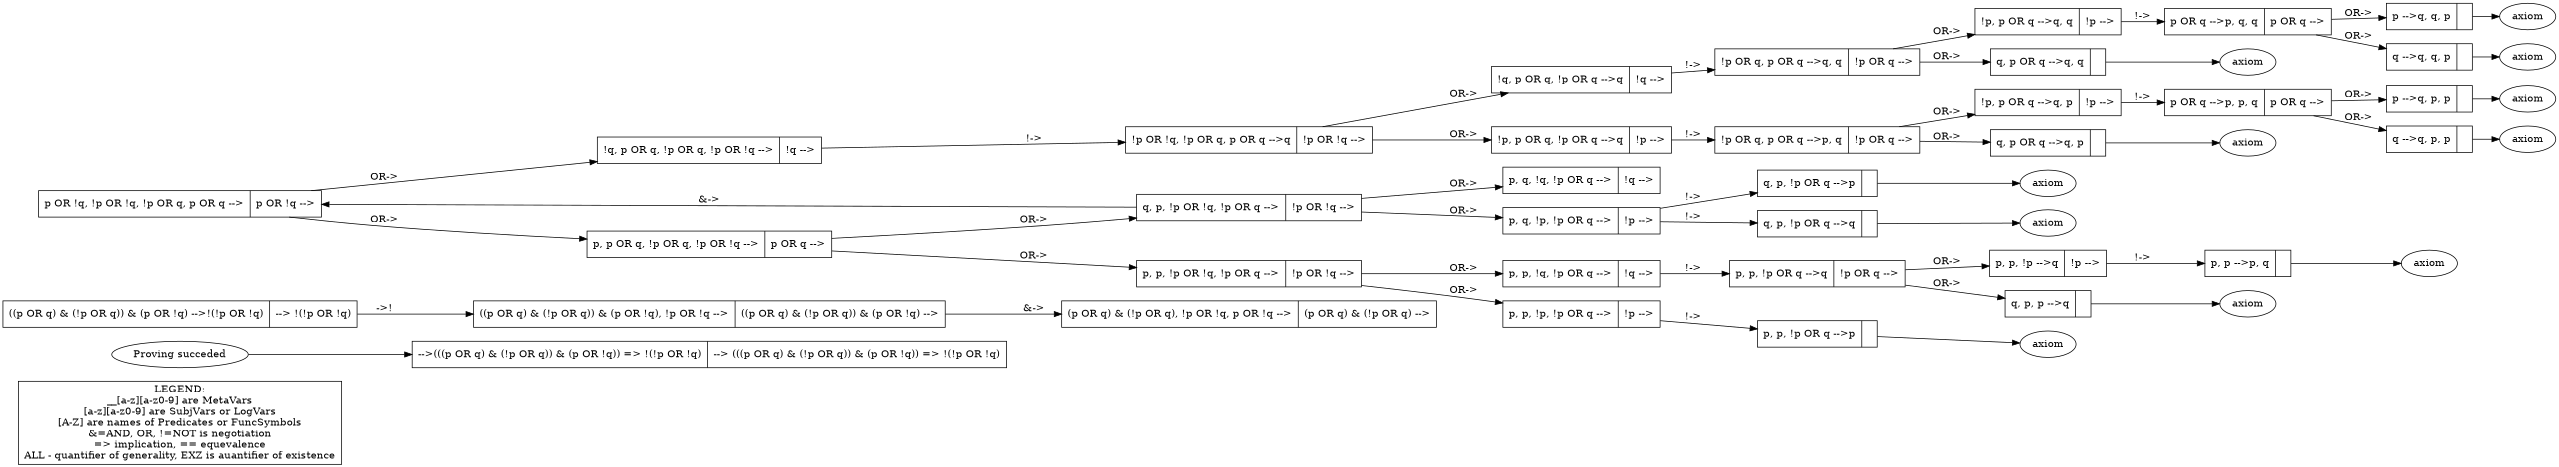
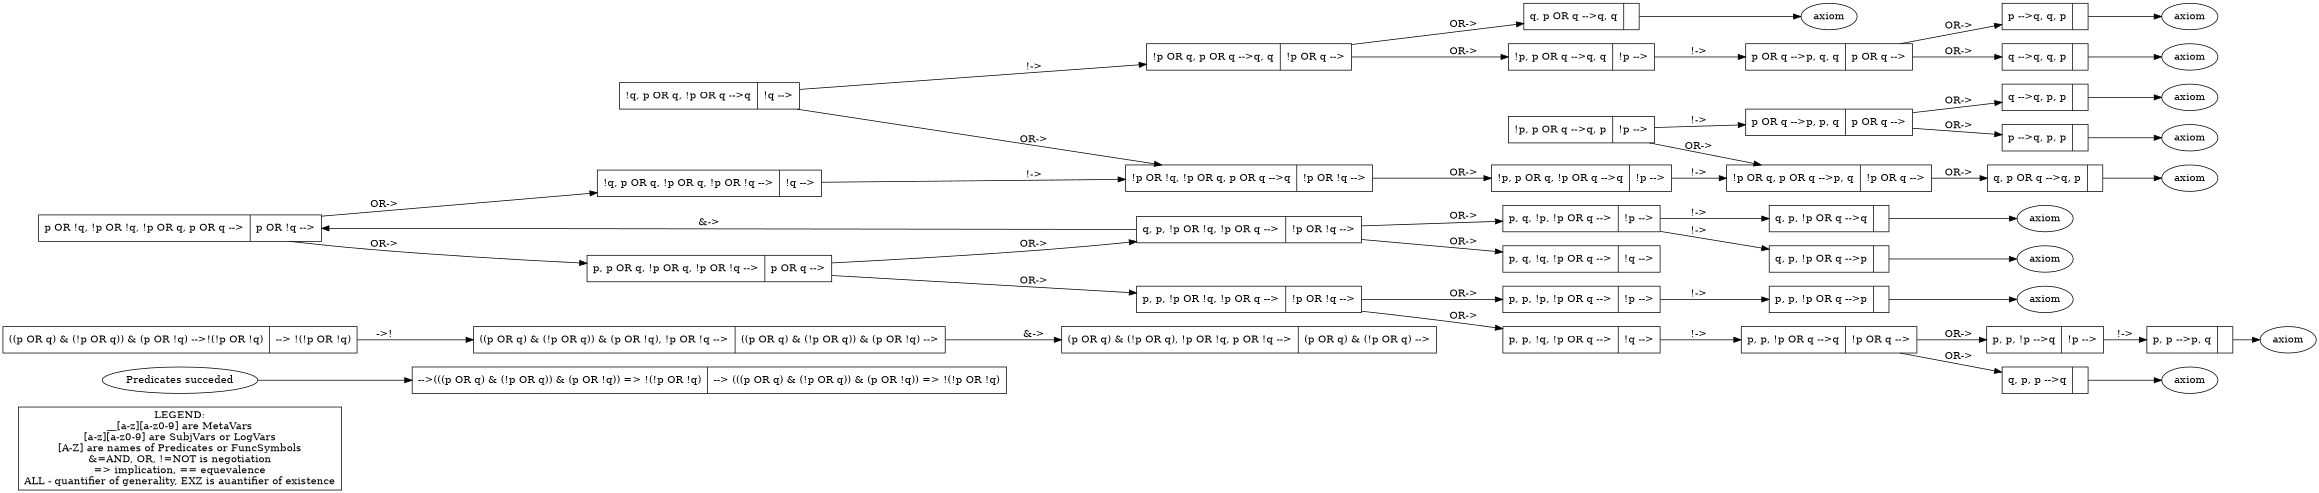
(1412, 111) -> (976, 136)
(1933, 121) -> (1702, 153)
(180, 355) -> (180, 380)
